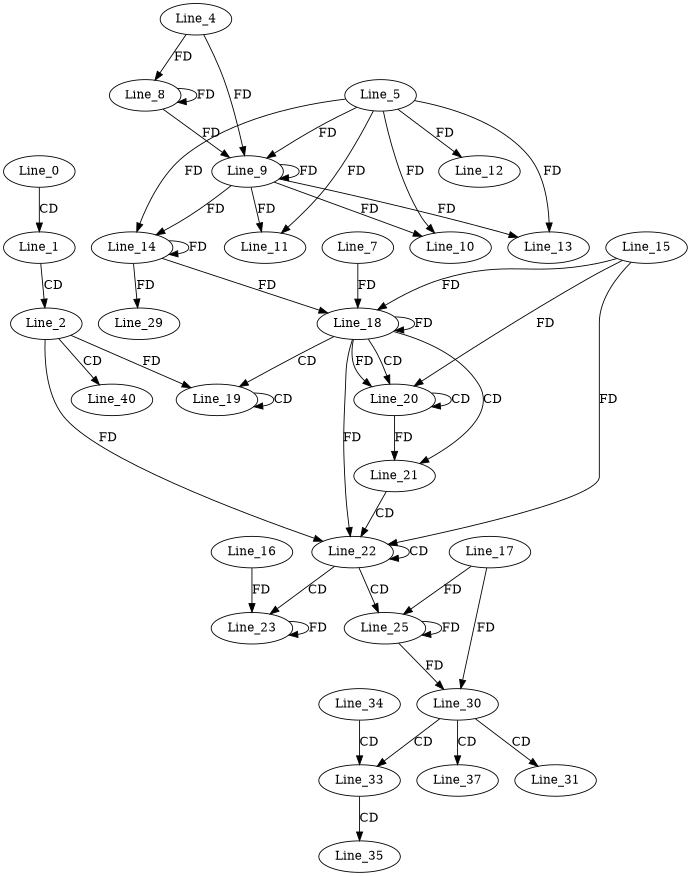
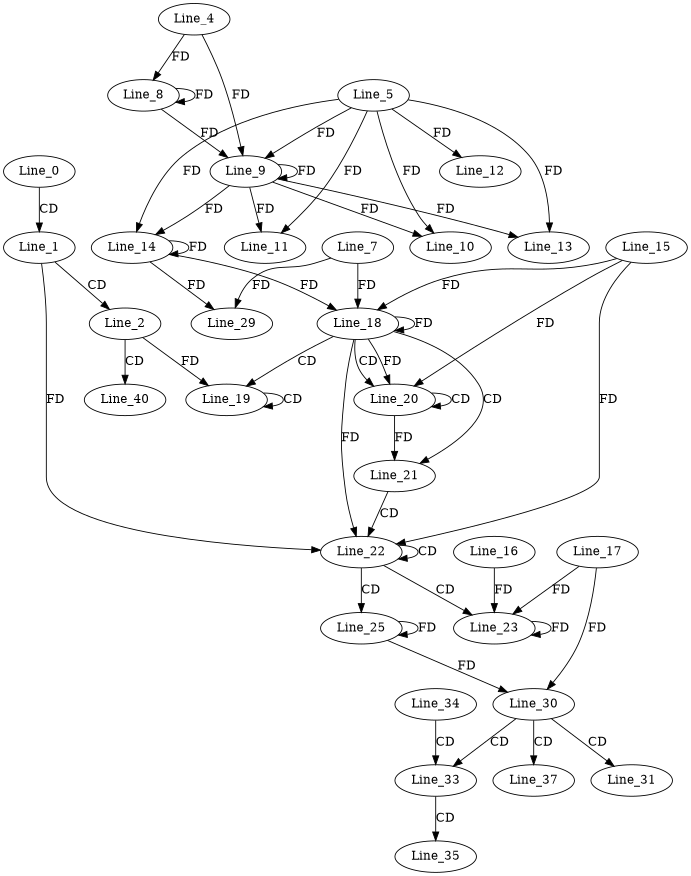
none -> (278, 268)
(147, 471) -> (68, 505)
(441, 588) -> (550, 588)
